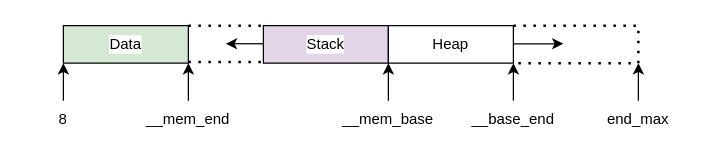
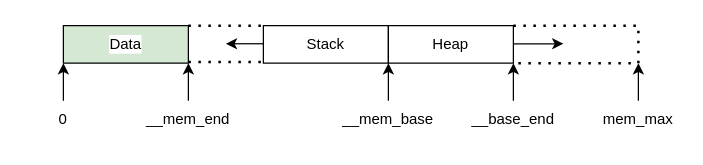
(326, 44) -> (326, 44)
(63, 119) -> (63, 119)
(638, 119) -> (638, 119)
